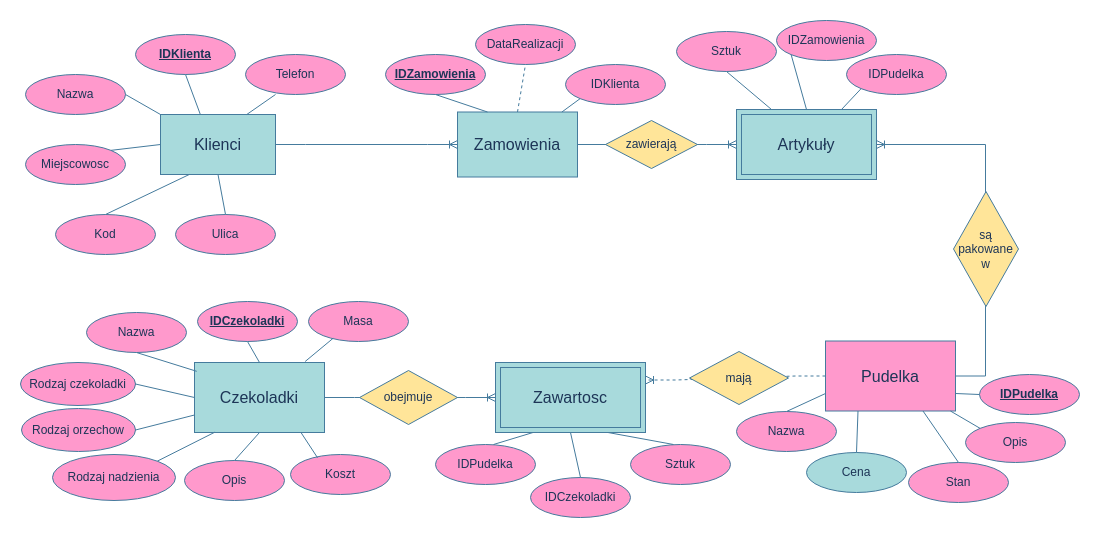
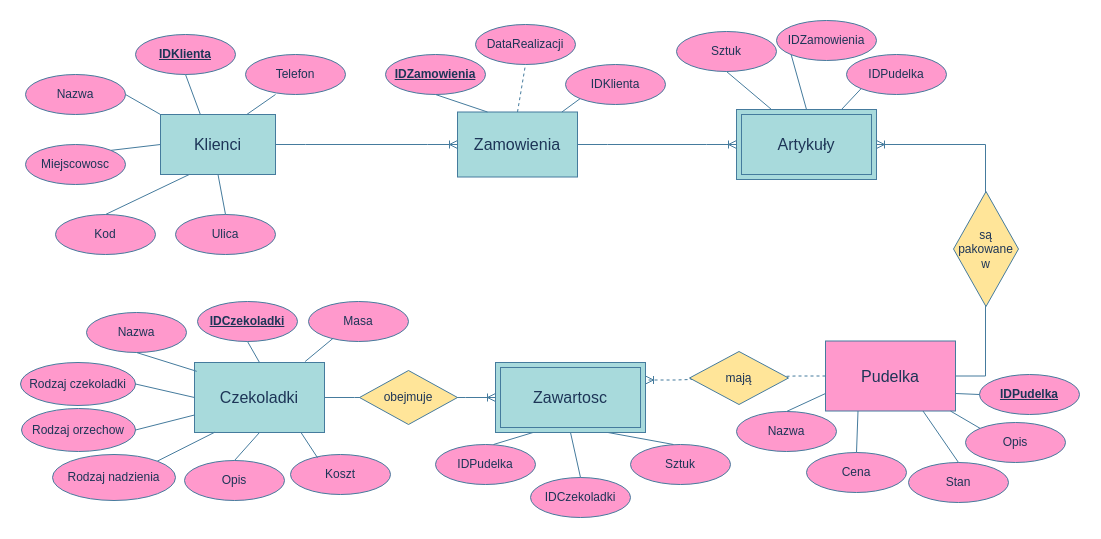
(652, 145) -> none
(857, 473) -> (857, 473)
